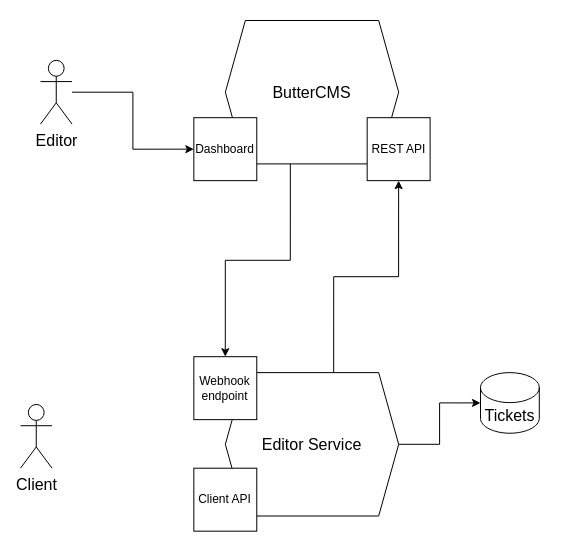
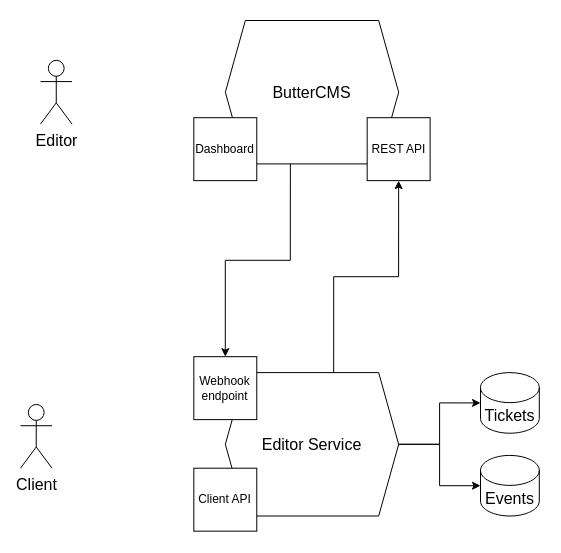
(133, 118) -> none
none -> (440, 483)
none -> (510, 486)
